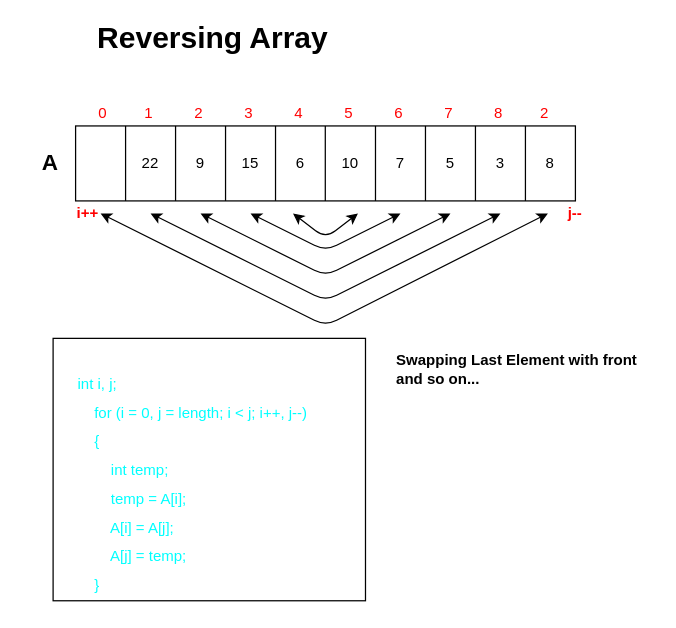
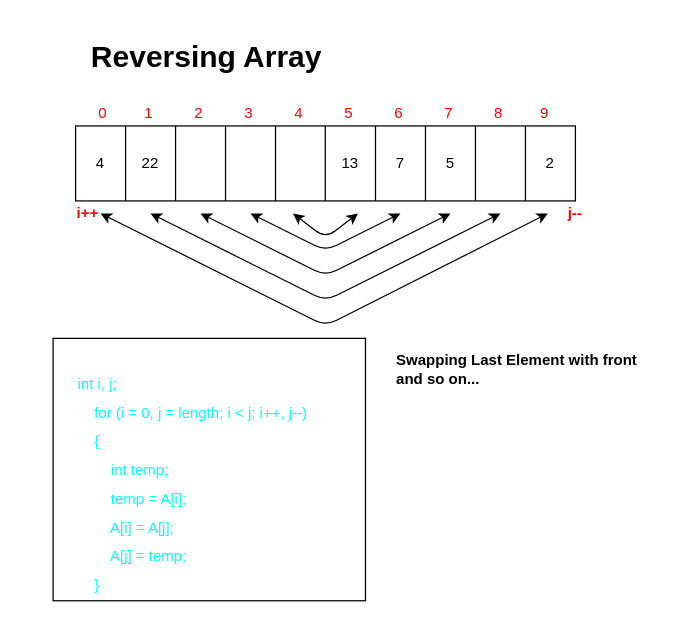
(213, 38) -> (207, 57)
(327, 113) -> (327, 113)
(51, 163) -> none
none -> (101, 163)
(201, 163) -> none
(251, 163) -> none
(301, 163) -> none
(351, 163) -> (351, 163)
(501, 163) -> none
(551, 163) -> (551, 163)
